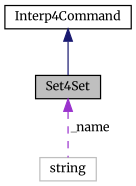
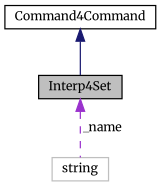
(68, 17) -> (80, 17)
(68, 87) -> (80, 87)
